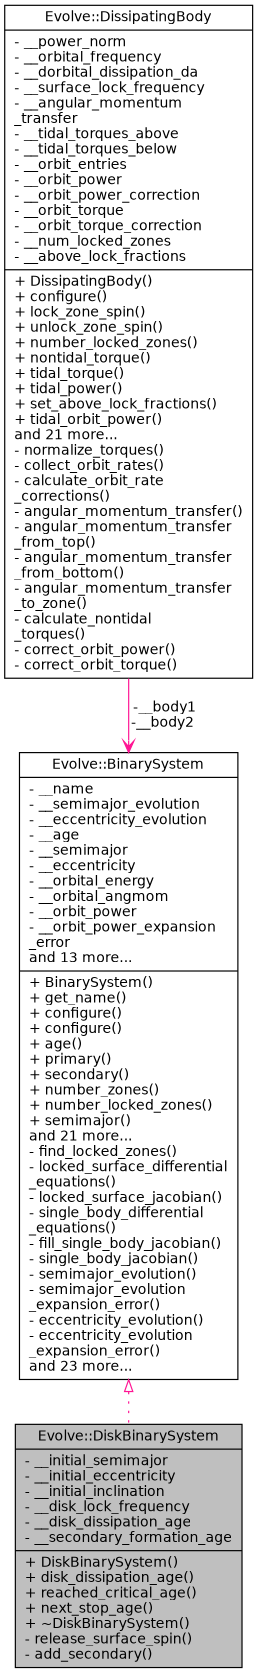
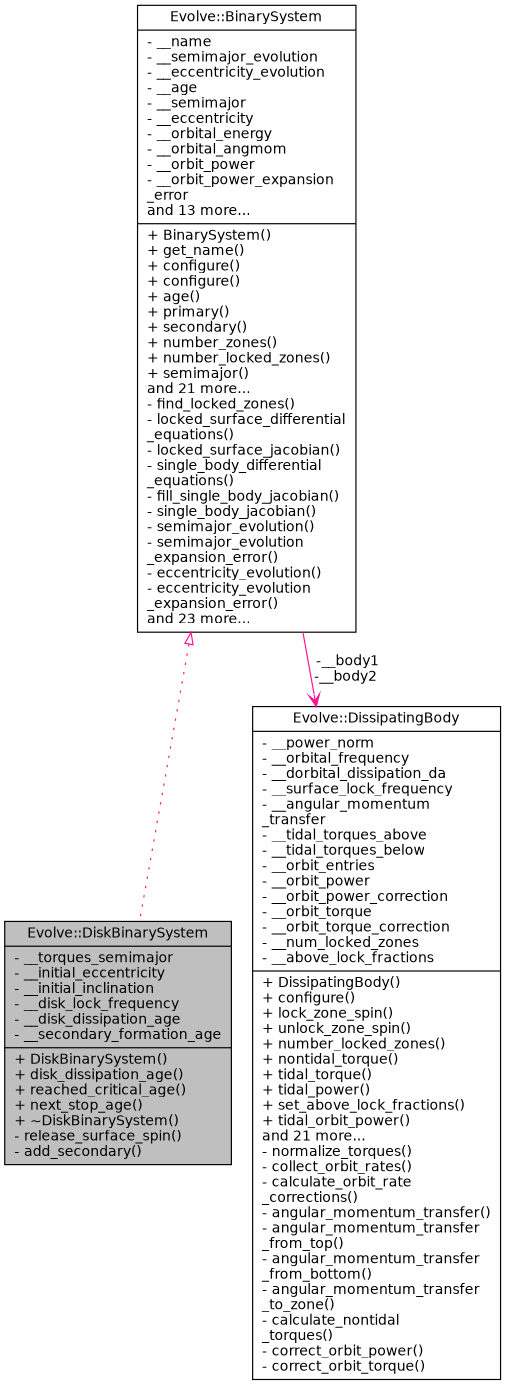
(129, 710) -> (309, 663)
(97, 1461) -> (94, 958)
